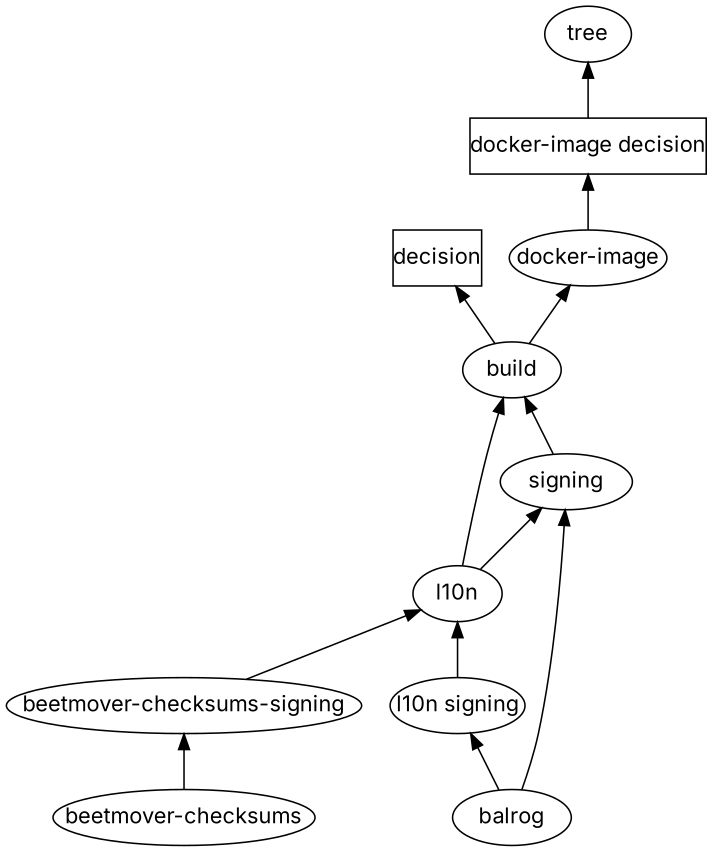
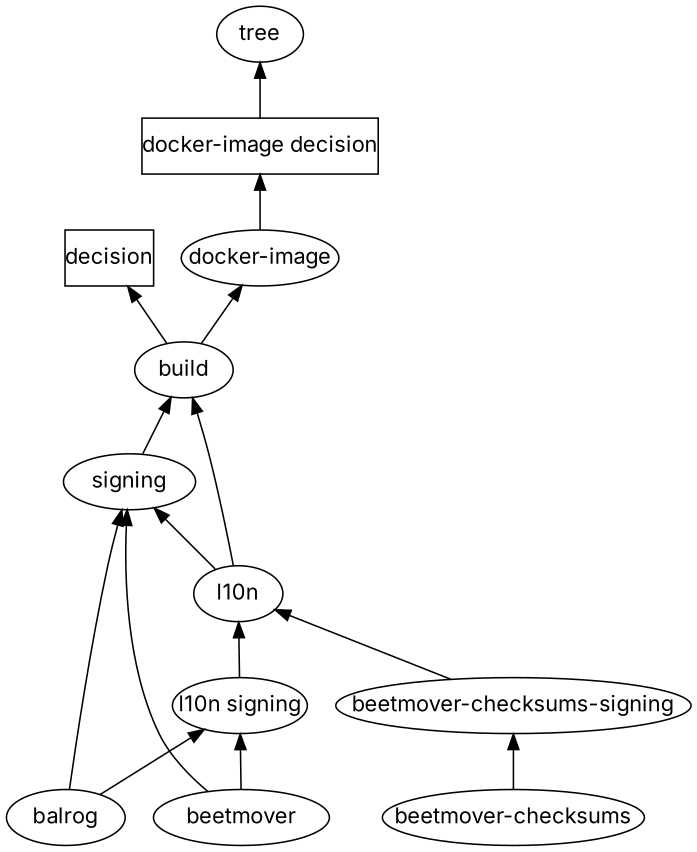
none -> (241, 817)
